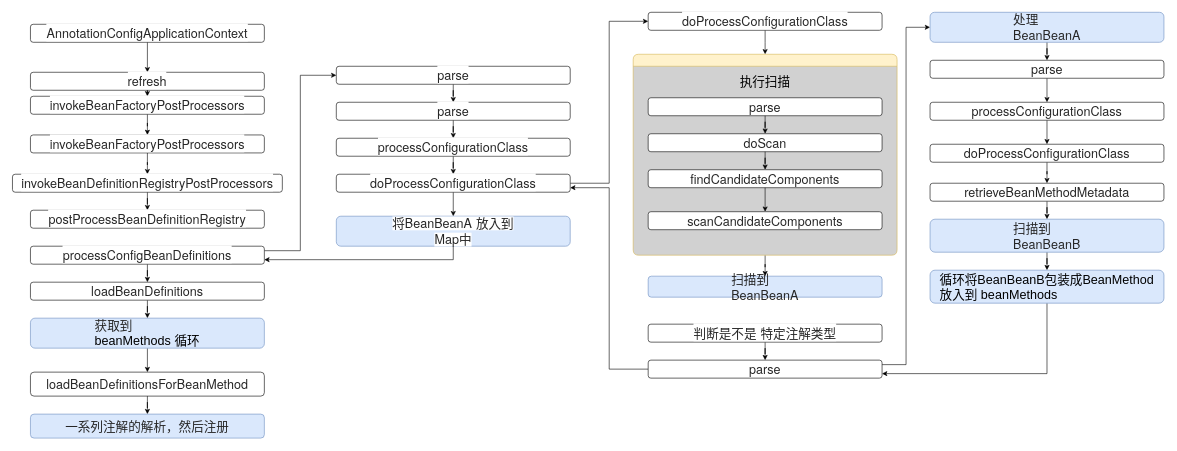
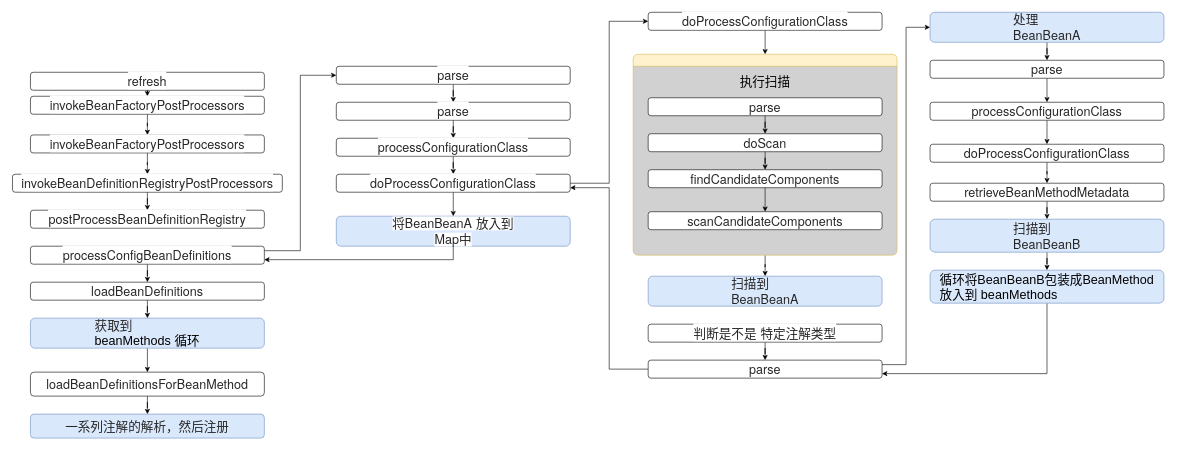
(147, 33) -> none
(147, 55) -> none
(765, 287) -> (765, 291)
